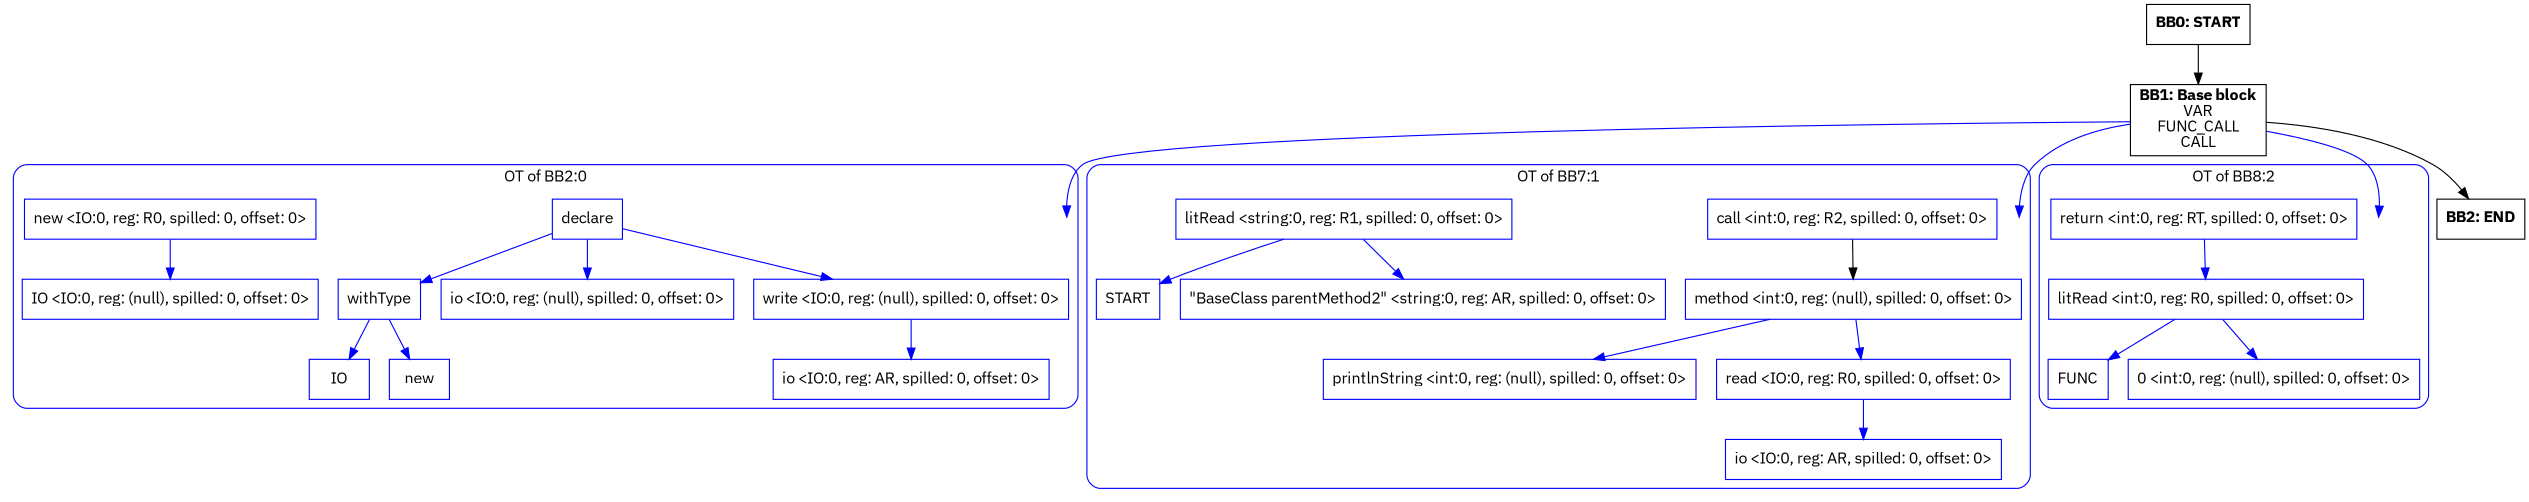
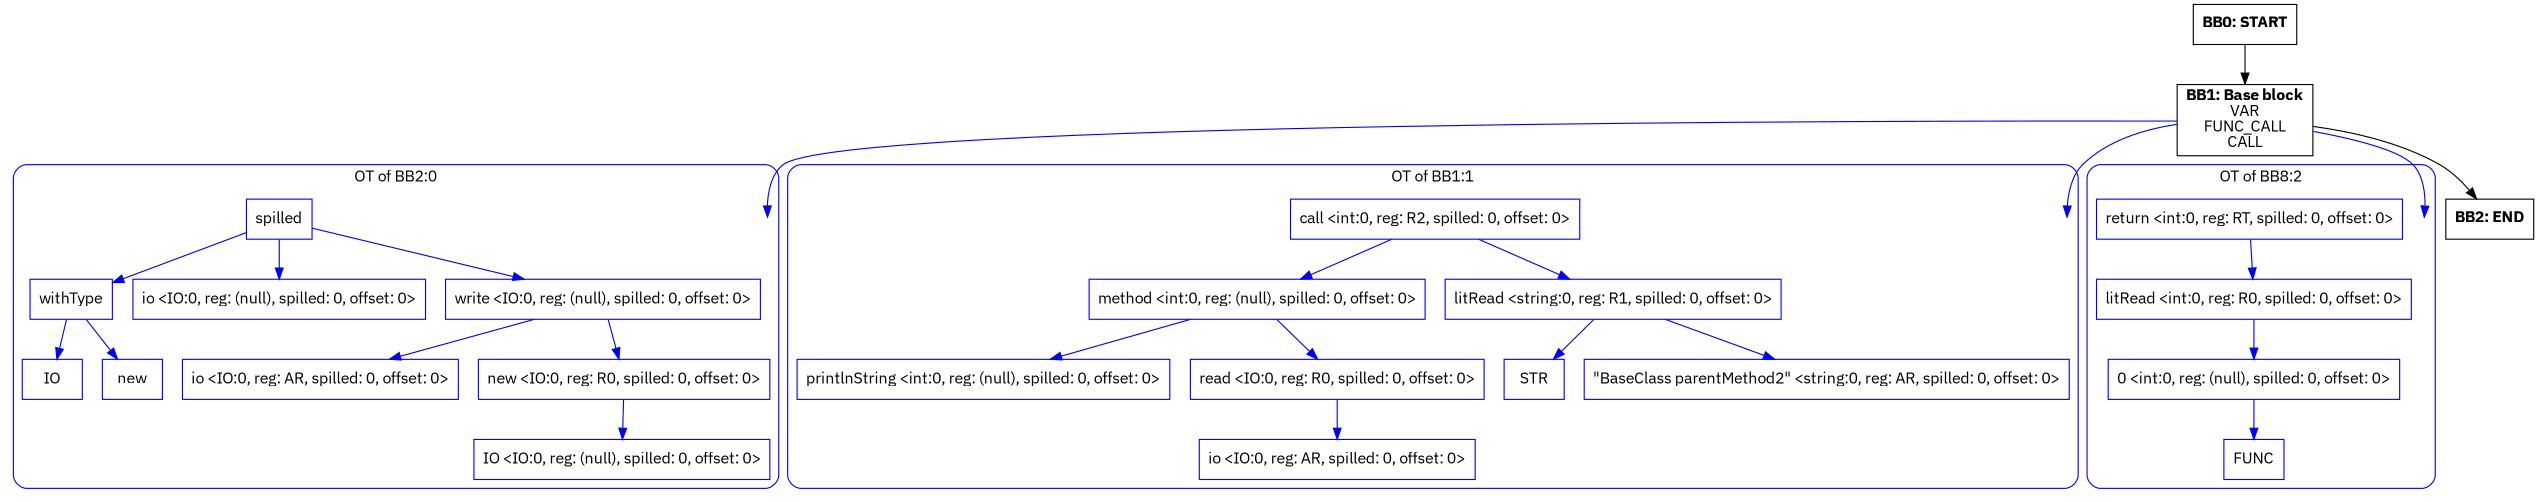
(1559, 177) -> (1433, 177)
(587, 219) -> (279, 219)
(1853, 254) -> (1351, 257)
none -> (1519, 257)
(1128, 299) -> (1534, 379)
none -> (612, 334)
(2146, 337) -> (2254, 414)
